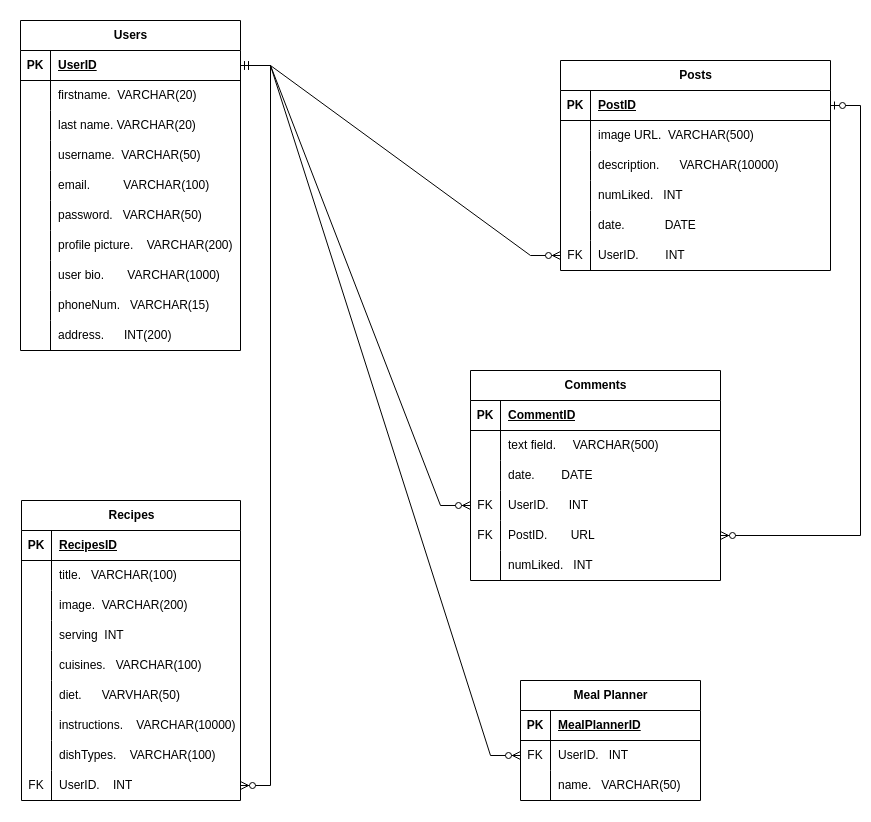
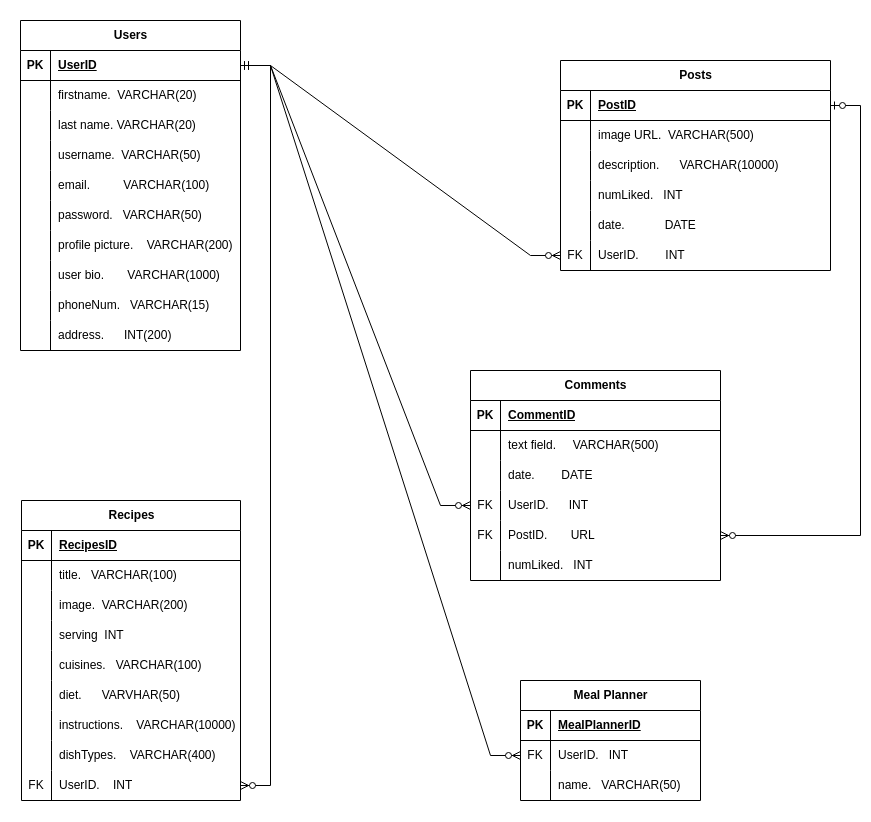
(141, 756) -> (141, 756)
